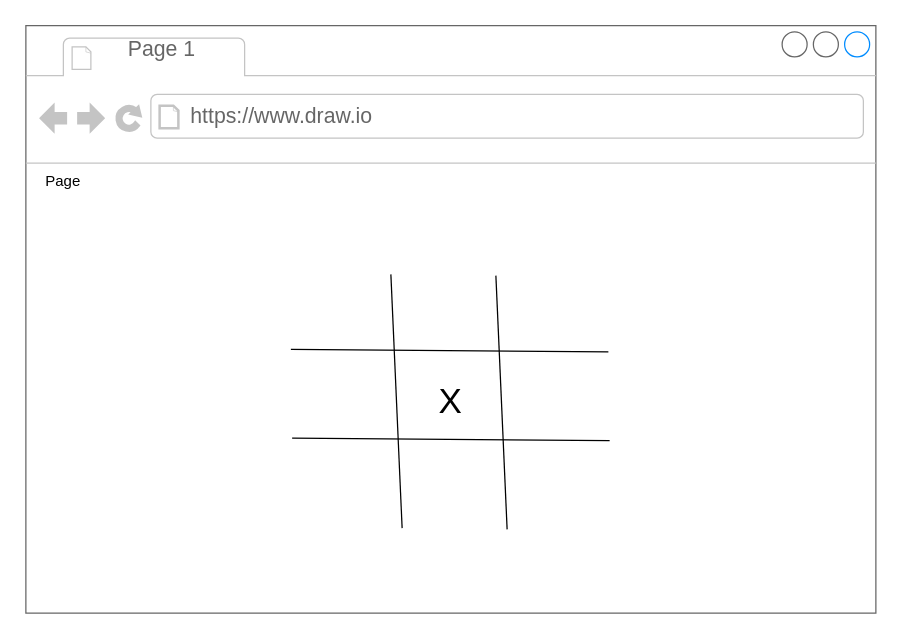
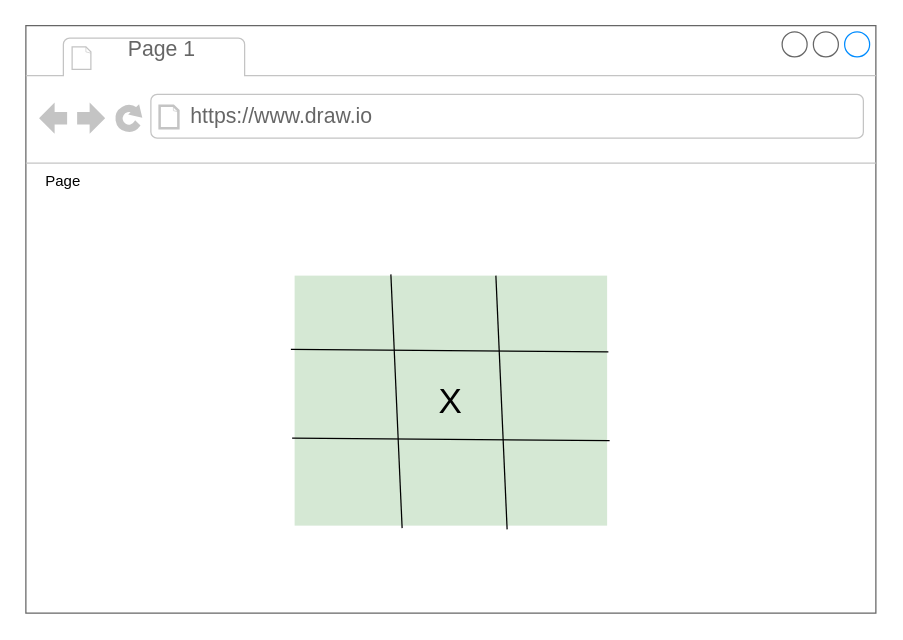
(451, 401) -> (451, 401)
